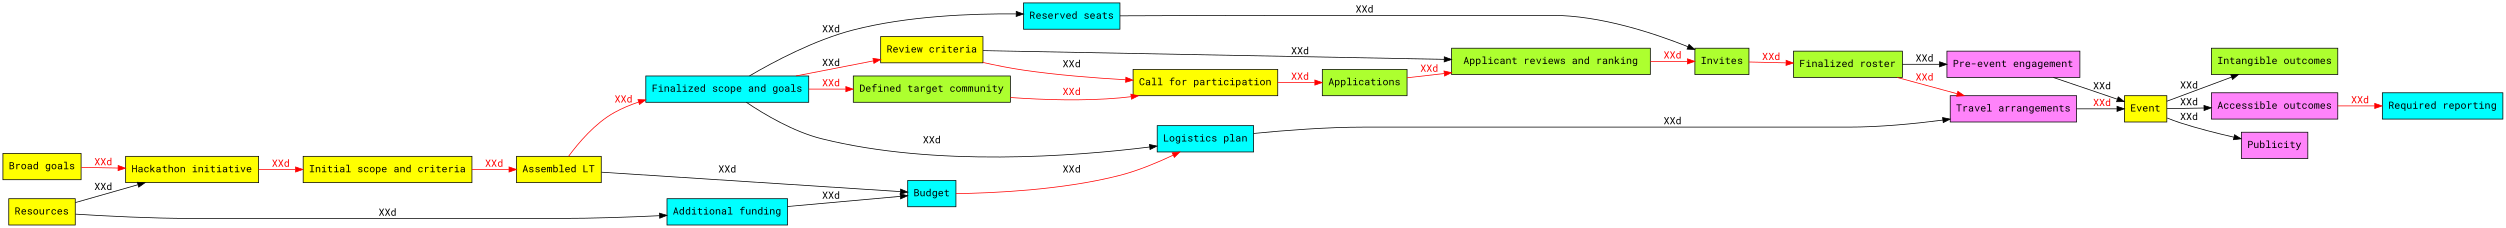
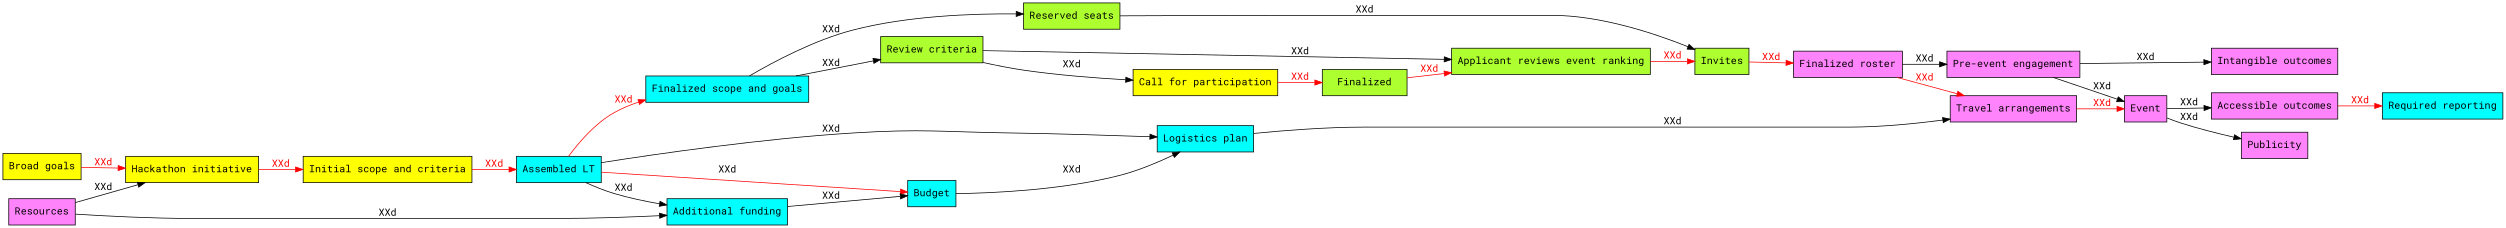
(1072, 16) -> (1072, 16)
(932, 50) -> (932, 50)
(1551, 61) -> (1551, 61)
(2275, 61) -> (2275, 61)
(1848, 64) -> (1848, 64)
(835, 68) -> (835, 68)
(1054, 74) -> (1054, 74)
(1365, 83) -> (1365, 83)
(932, 89) -> none
(2199, 89) -> (2142, 63)
(2097, 109) -> (2097, 109)
(2146, 109) -> (2146, 109)
(943, 155) -> (875, 132)
(559, 169) -> (559, 169)
(751, 182) -> (751, 182)
(1067, 186) -> (1067, 186)
none -> (622, 196)
(42, 212) -> (42, 212)
